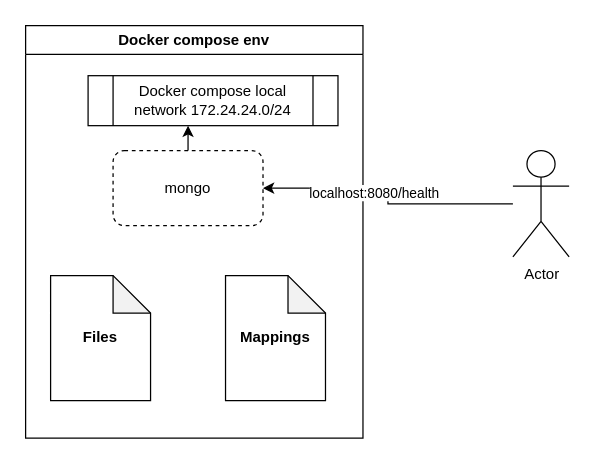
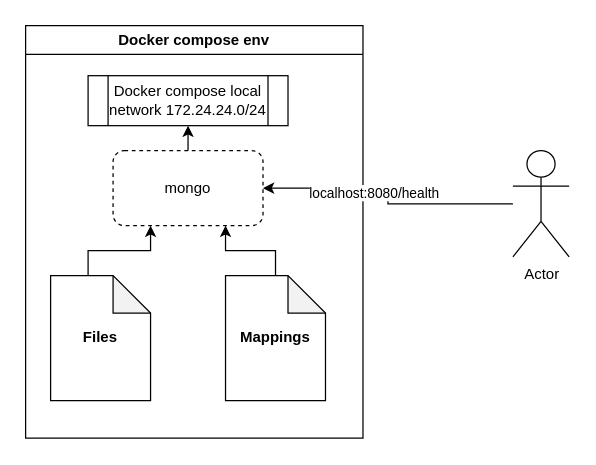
(213, 101) -> (188, 101)
none -> (115, 251)
none -> (255, 251)
